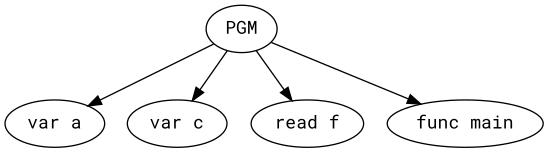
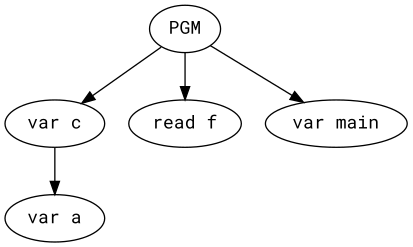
(157, 72) -> (55, 165)
(465, 124) -> (336, 124)
